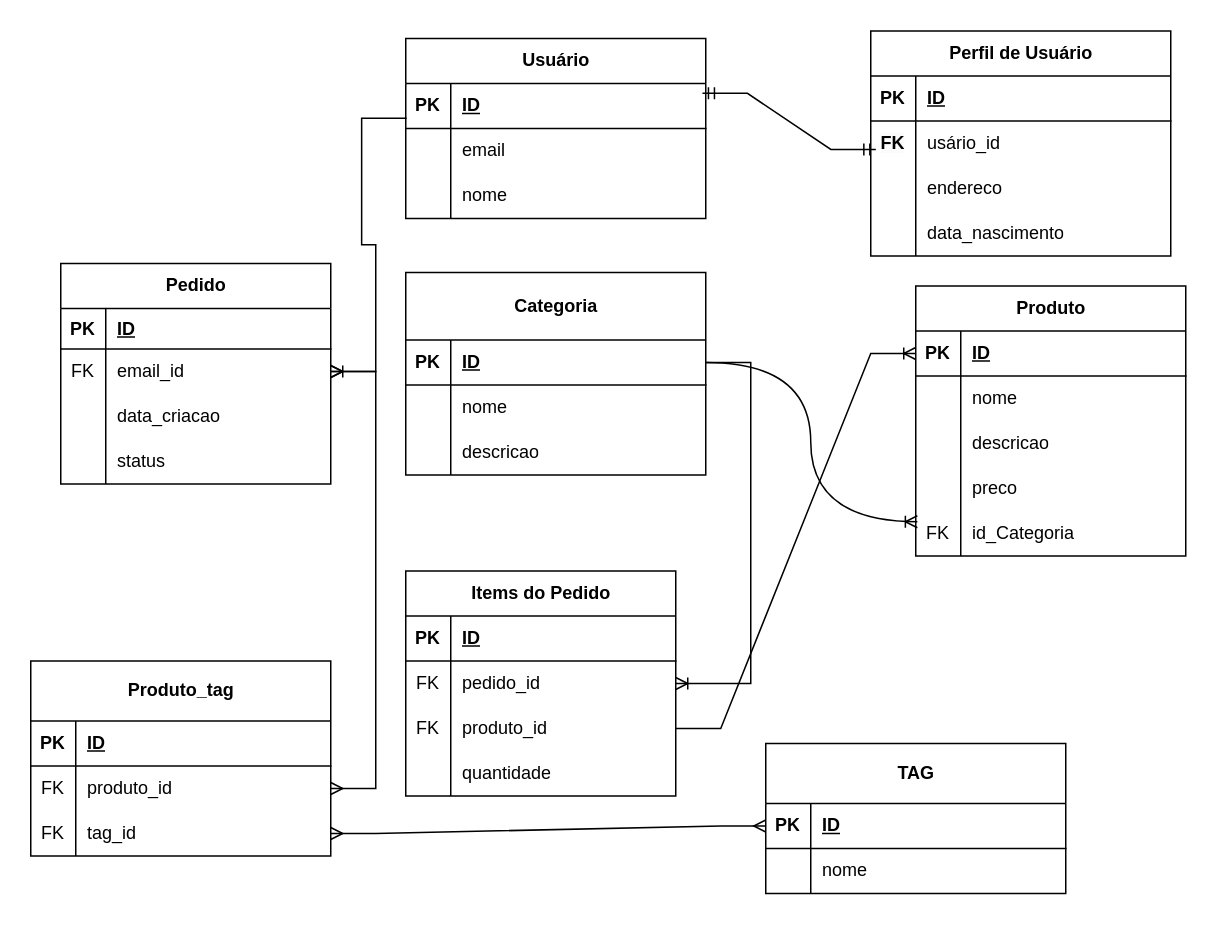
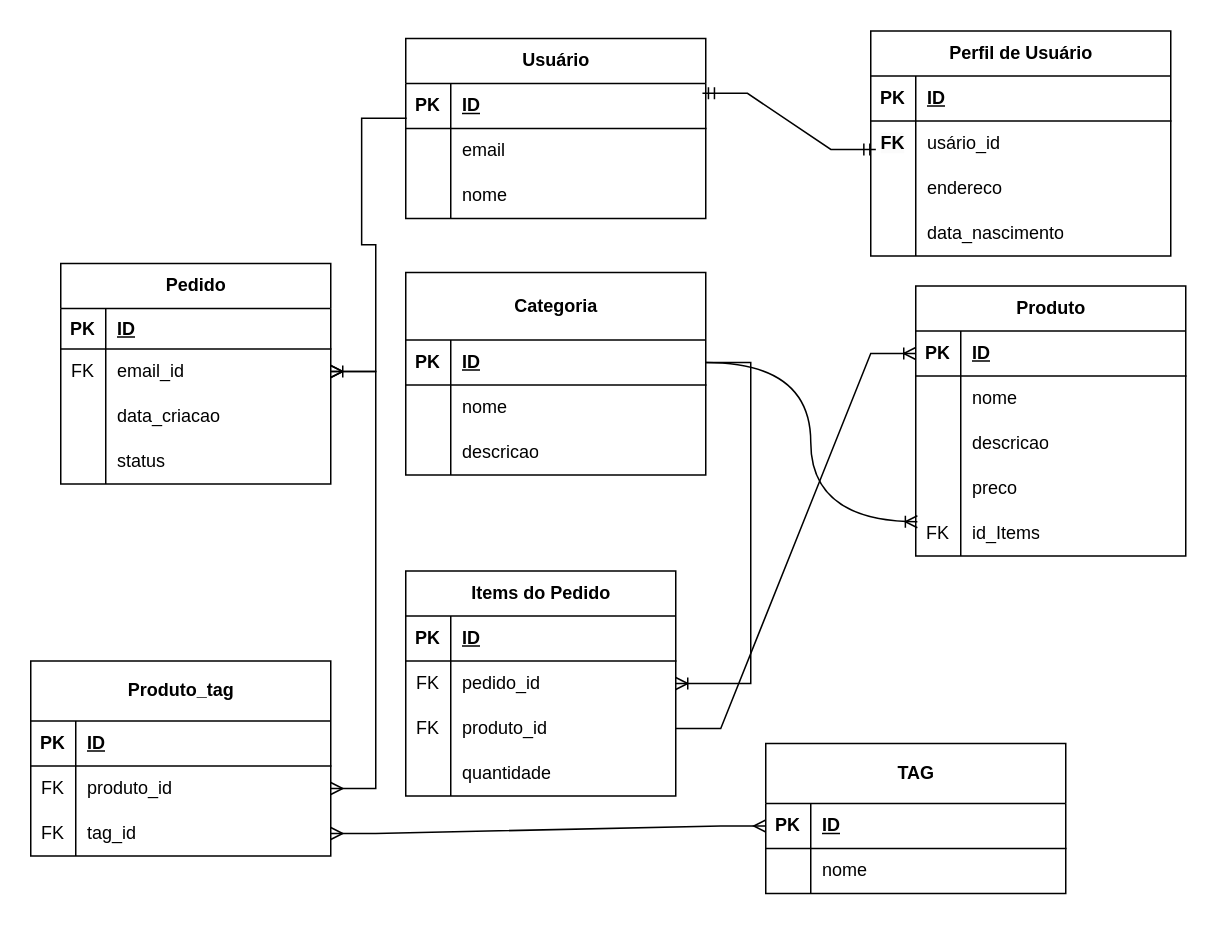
(1029, 533) -> (1011, 533)
